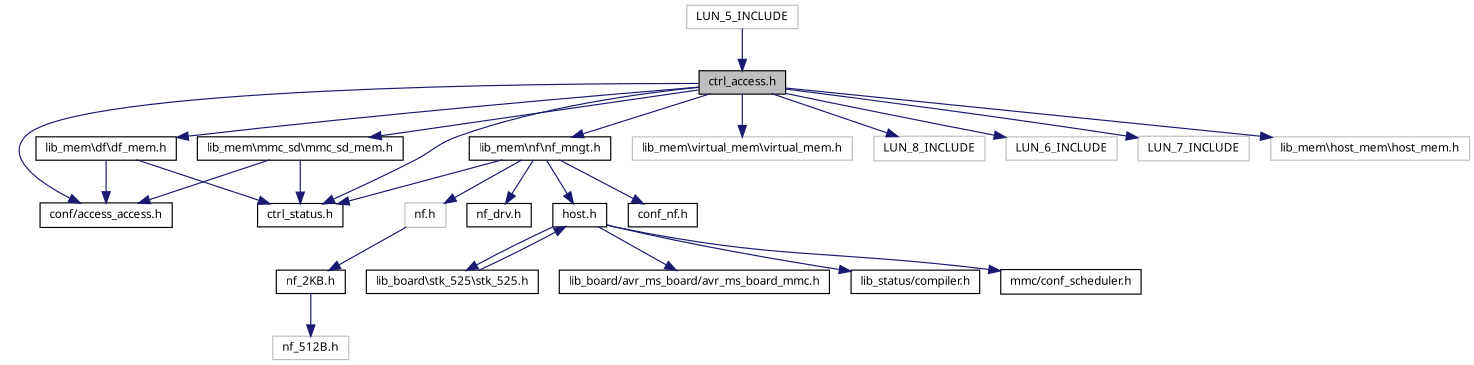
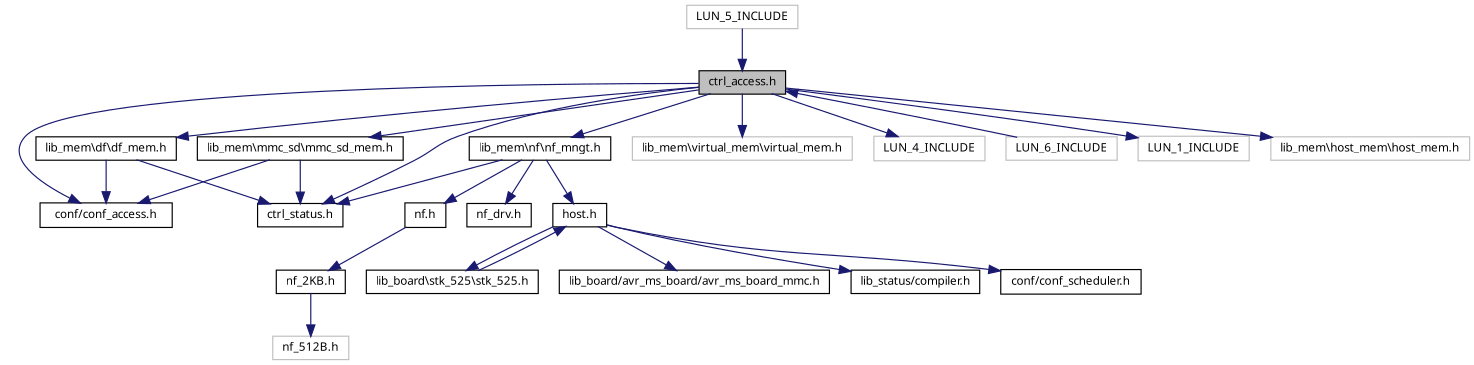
(890, 115) -> (907, 115)
(929, 149) -> (929, 149)
(1194, 149) -> (1194, 149)
(106, 215) -> (106, 215)
(425, 215) -> (425, 215)
(663, 215) -> none
(1071, 282) -> (1071, 282)
